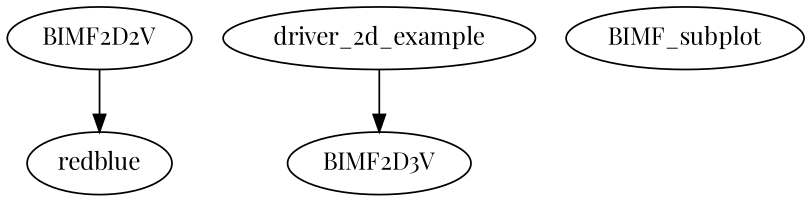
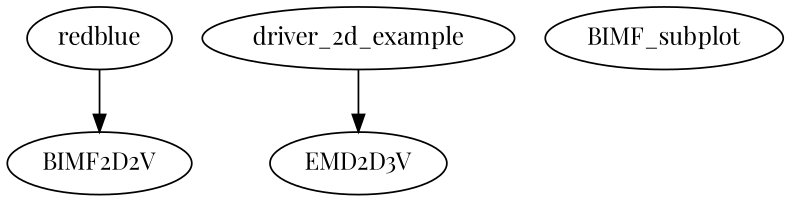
(100, 92) -> (100, 92)
(379, 163) -> (358, 163)
